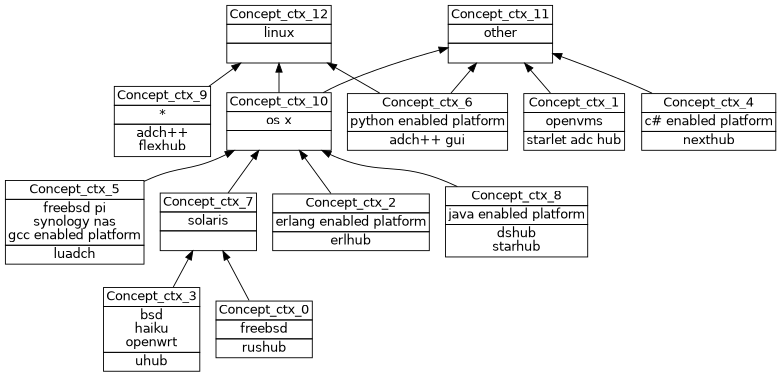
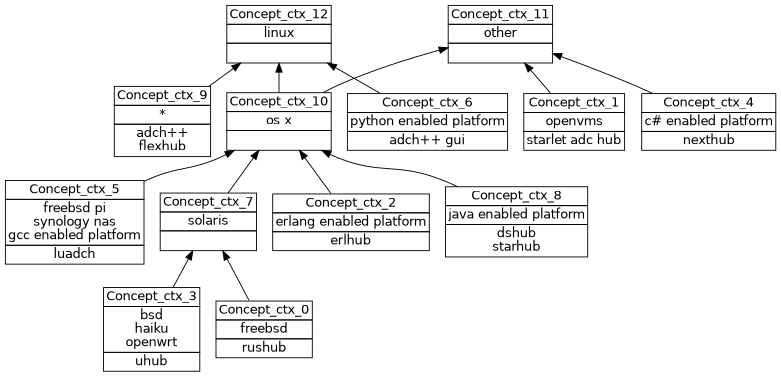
(461, 82) -> none
